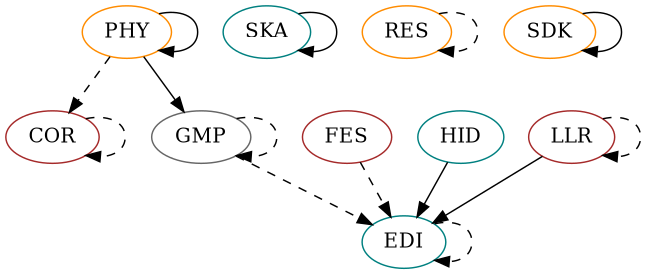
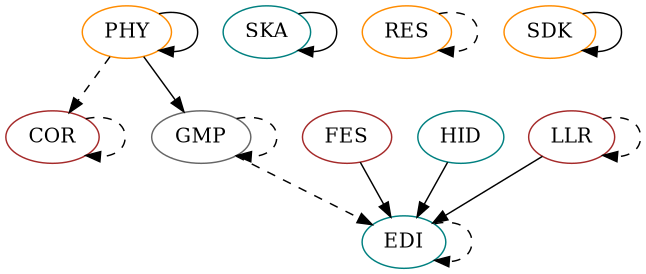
(372, 183) -> (372, 183)
